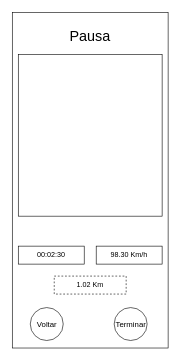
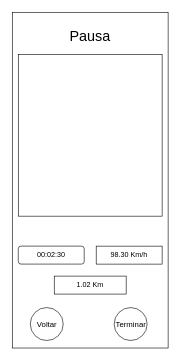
(51, 255) -> (51, 255)
(90, 285) -> (90, 285)
